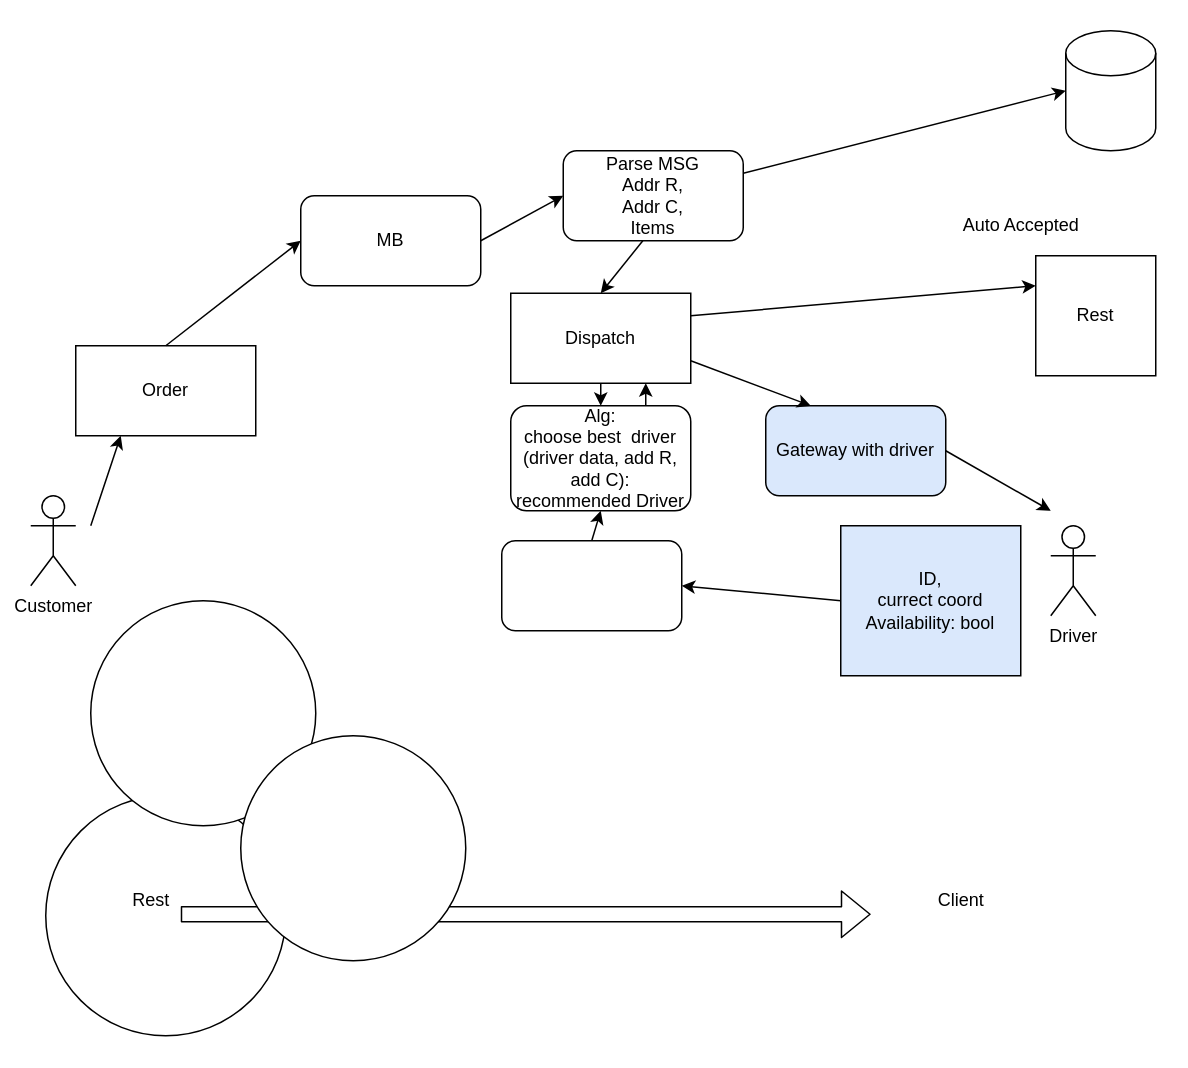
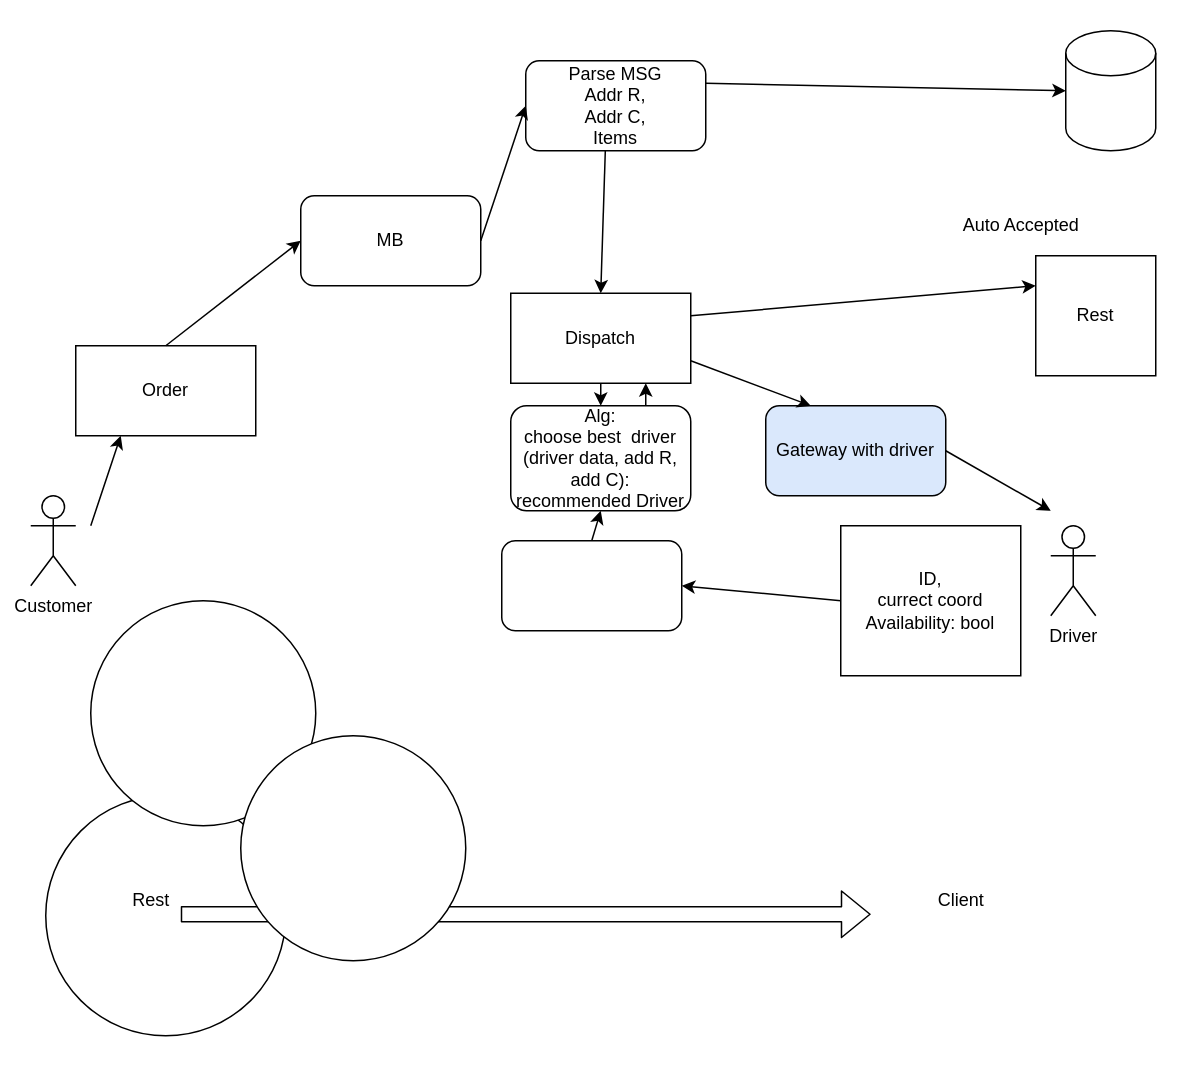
(653, 196) -> (616, 106)
(931, 601) -> (931, 601)
